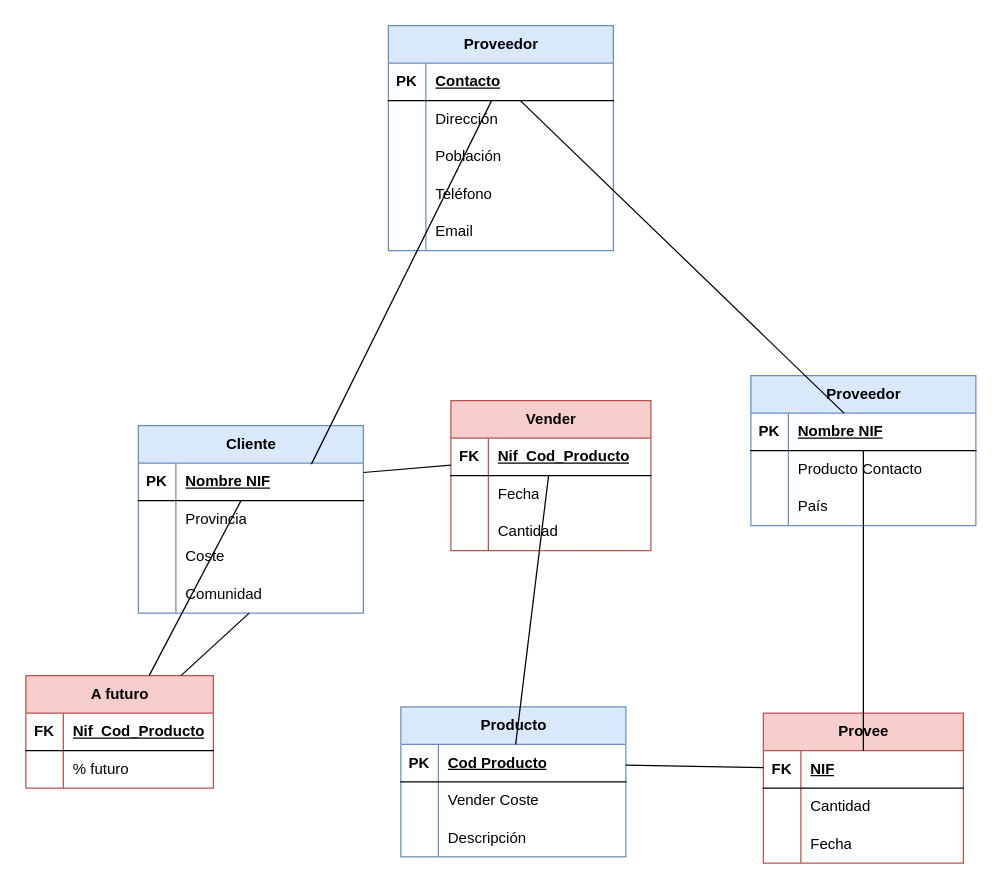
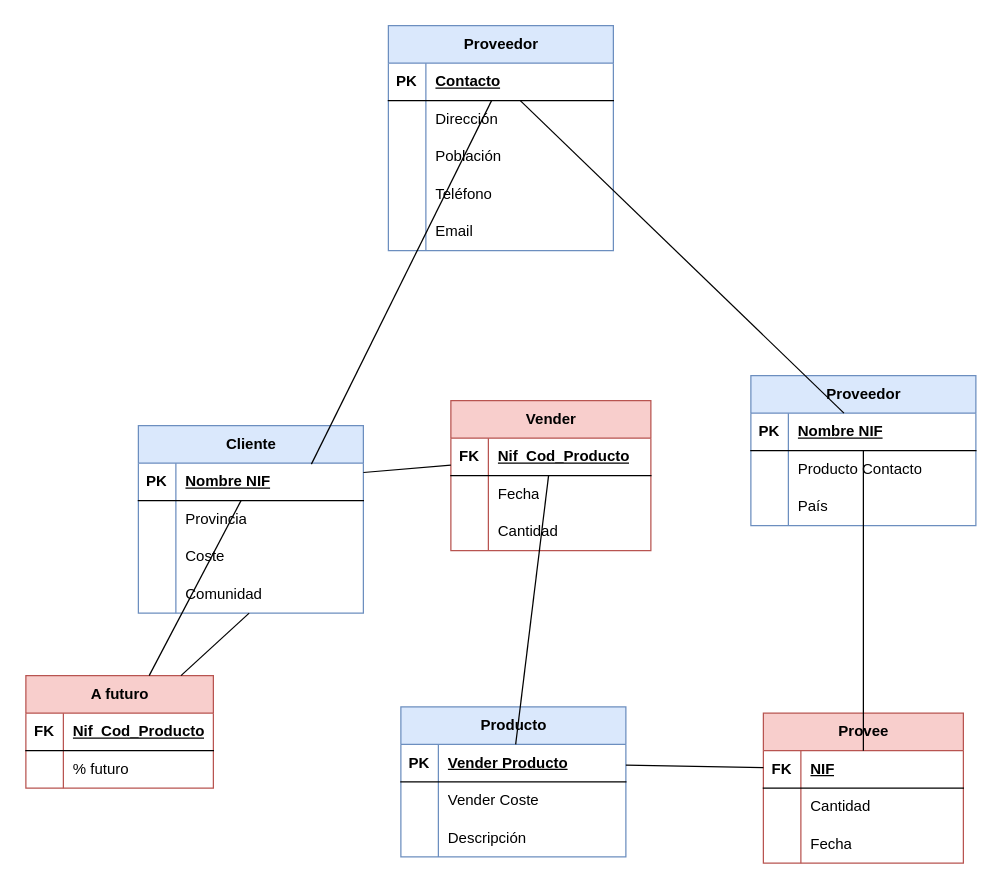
(497, 763) -> (509, 763)
